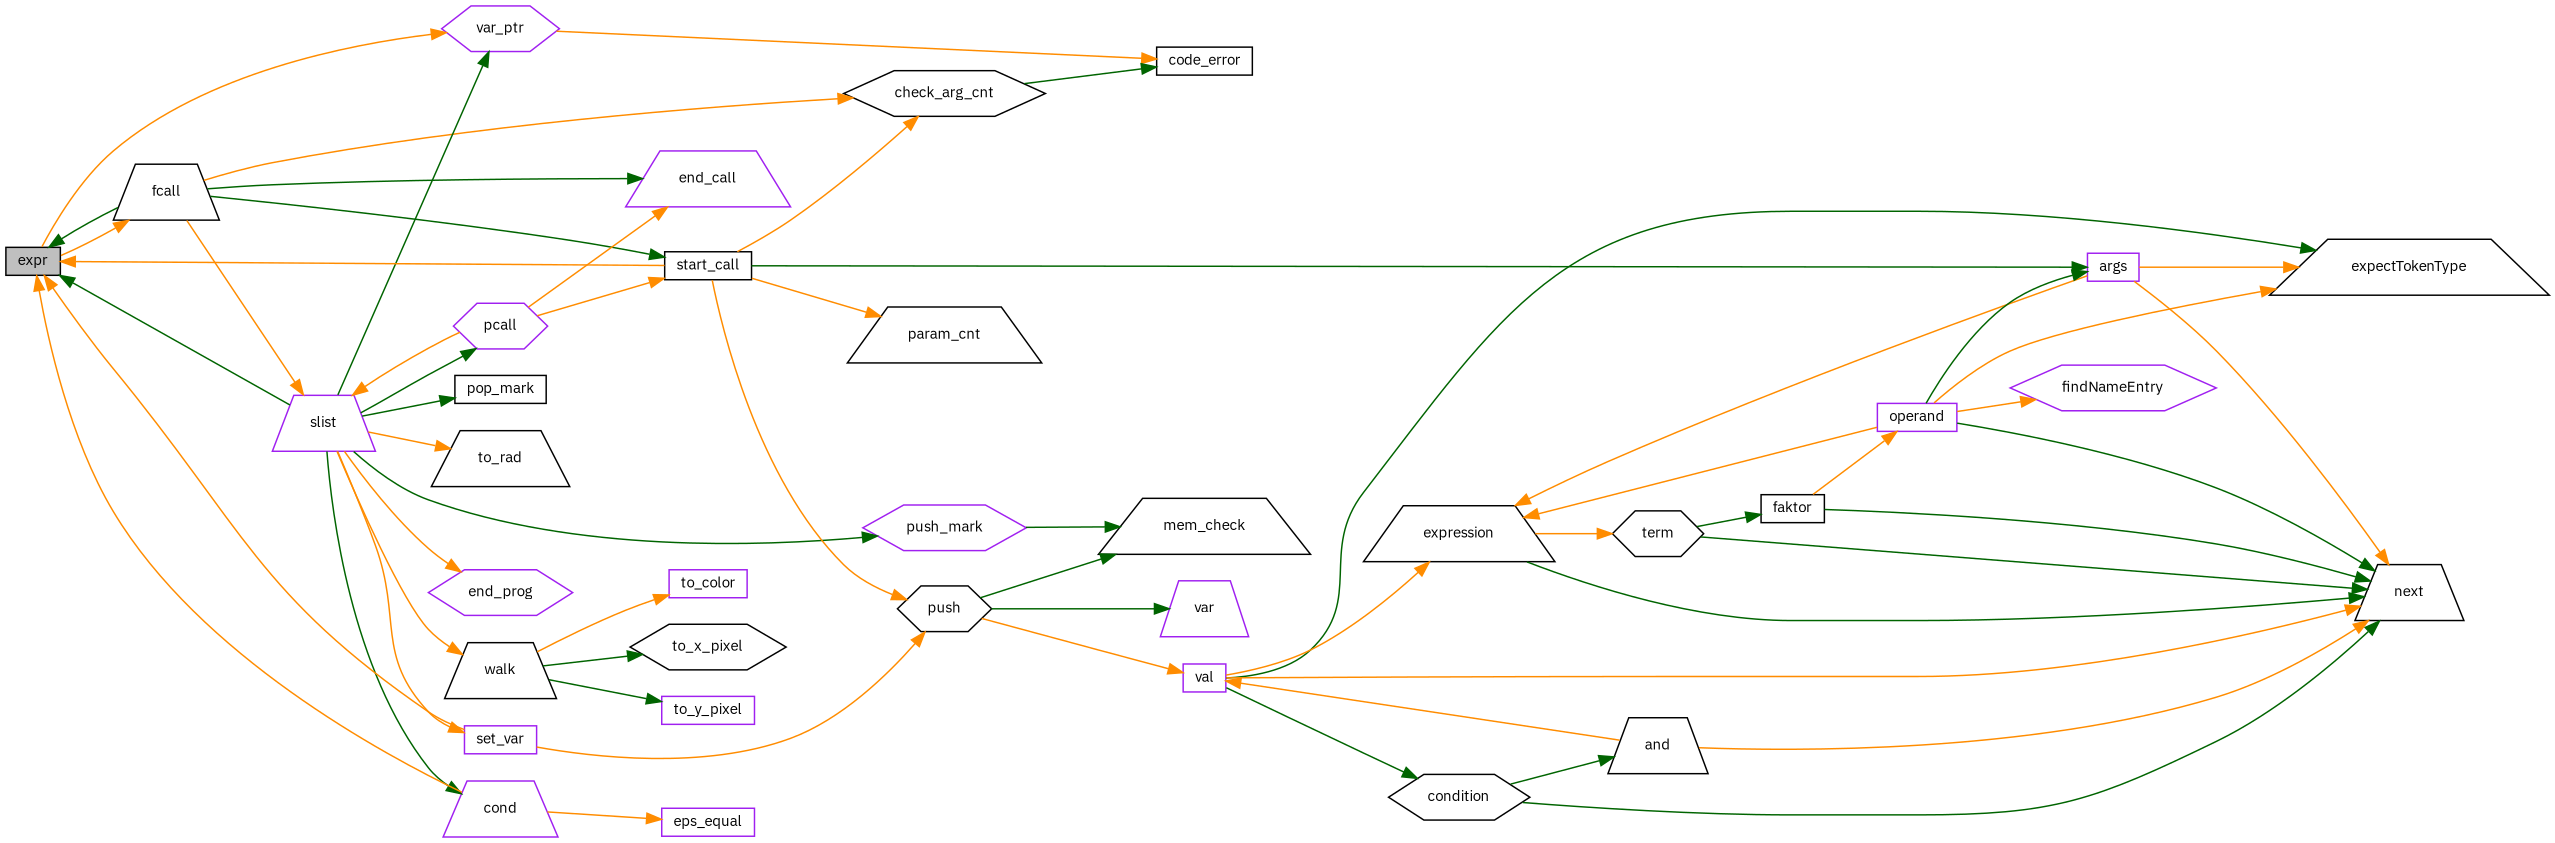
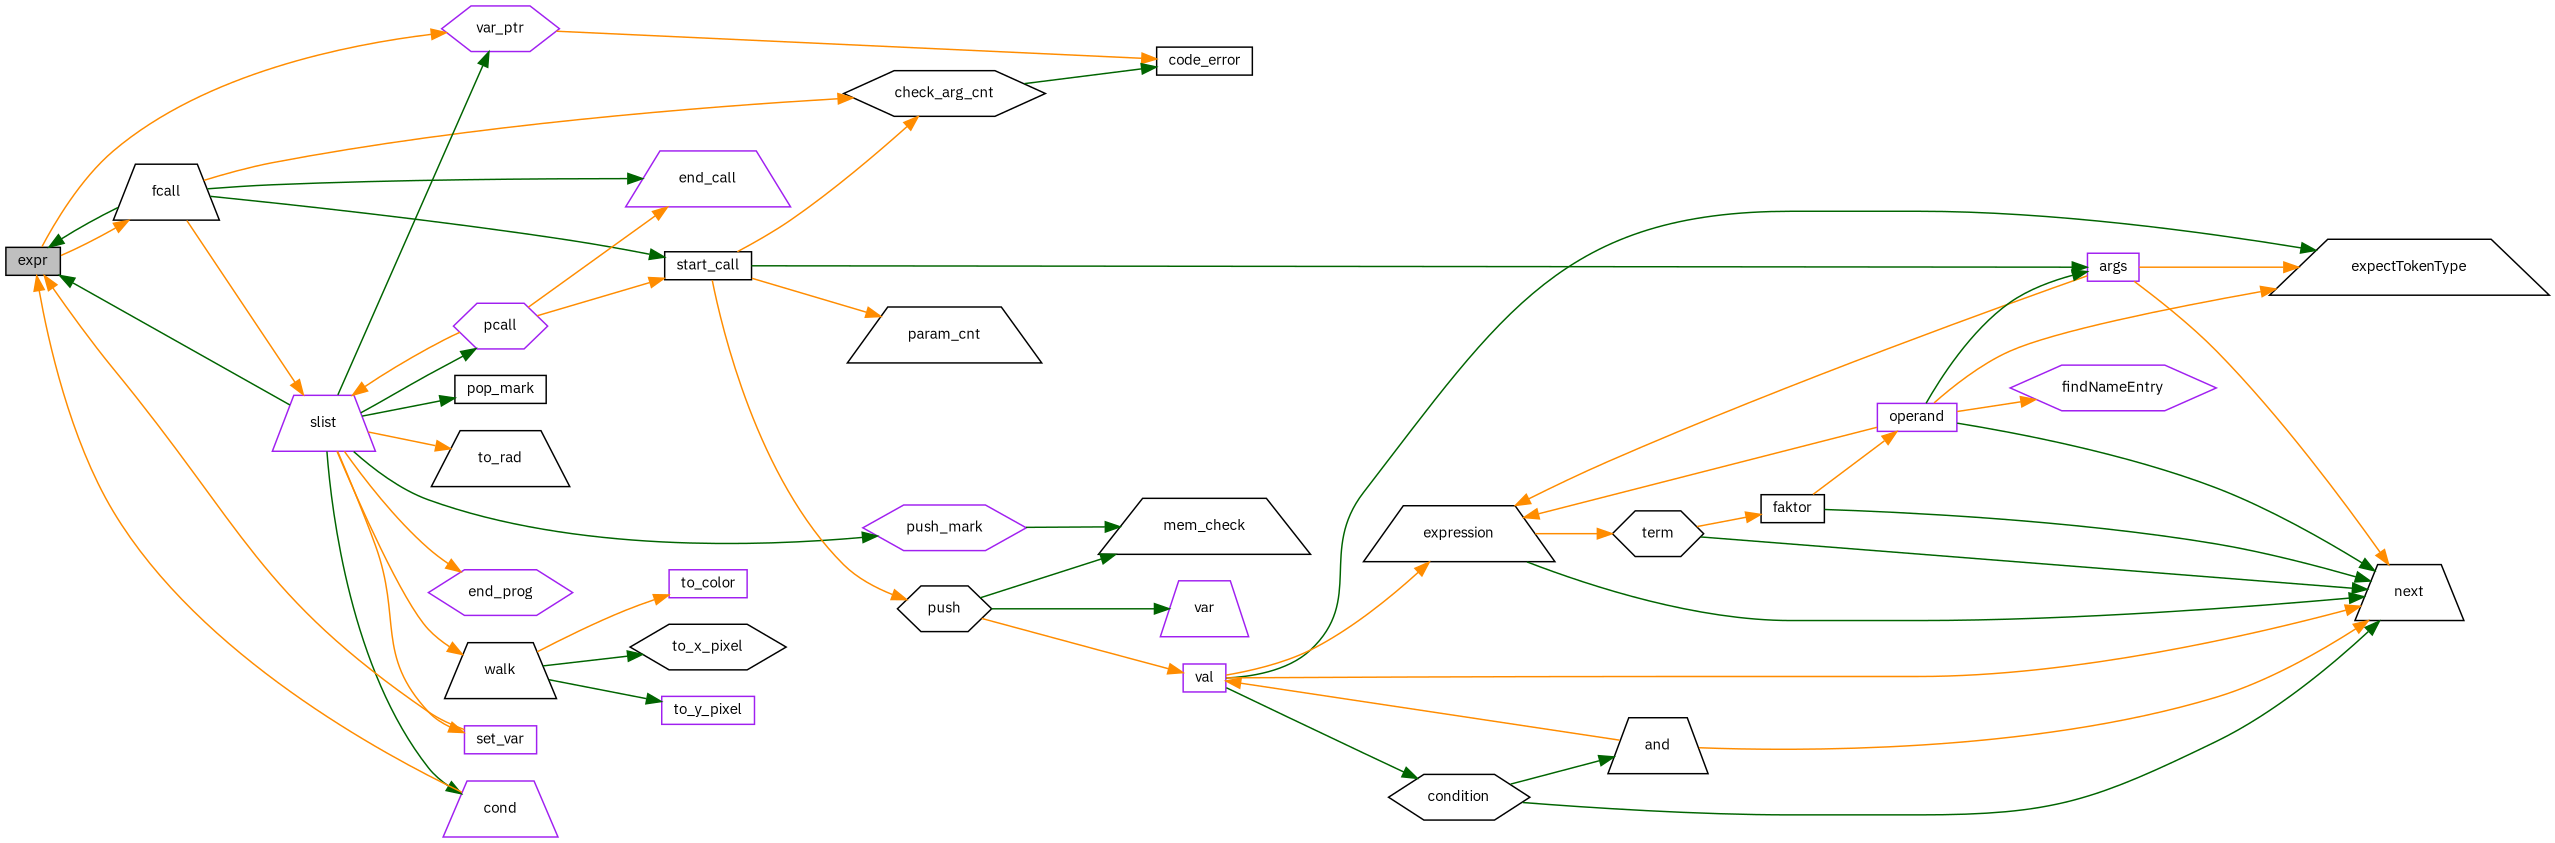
(370, 264) -> none
(1721, 522) -> (1721, 522)
(743, 751) -> none
(708, 822) -> none
